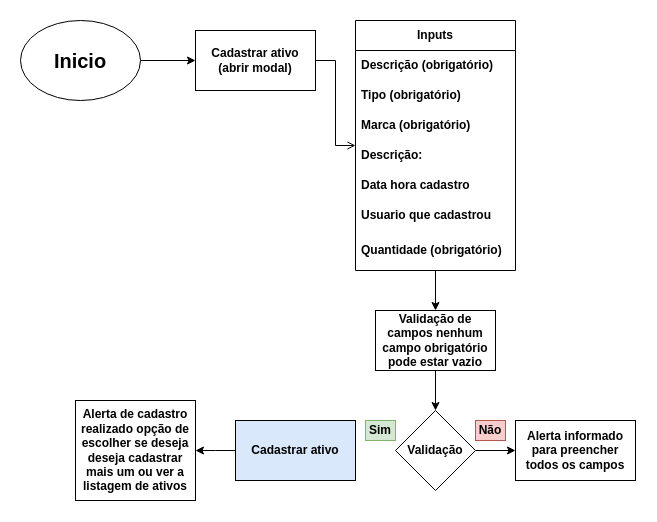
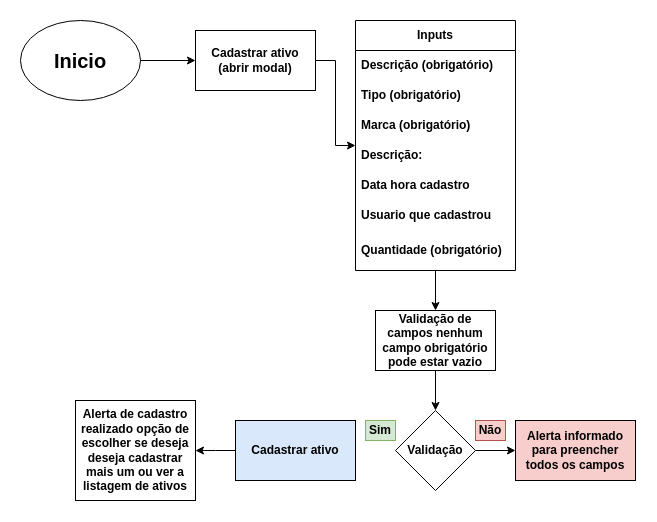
(348, 146) -> (347, 146)
(576, 451) -> (576, 451)
